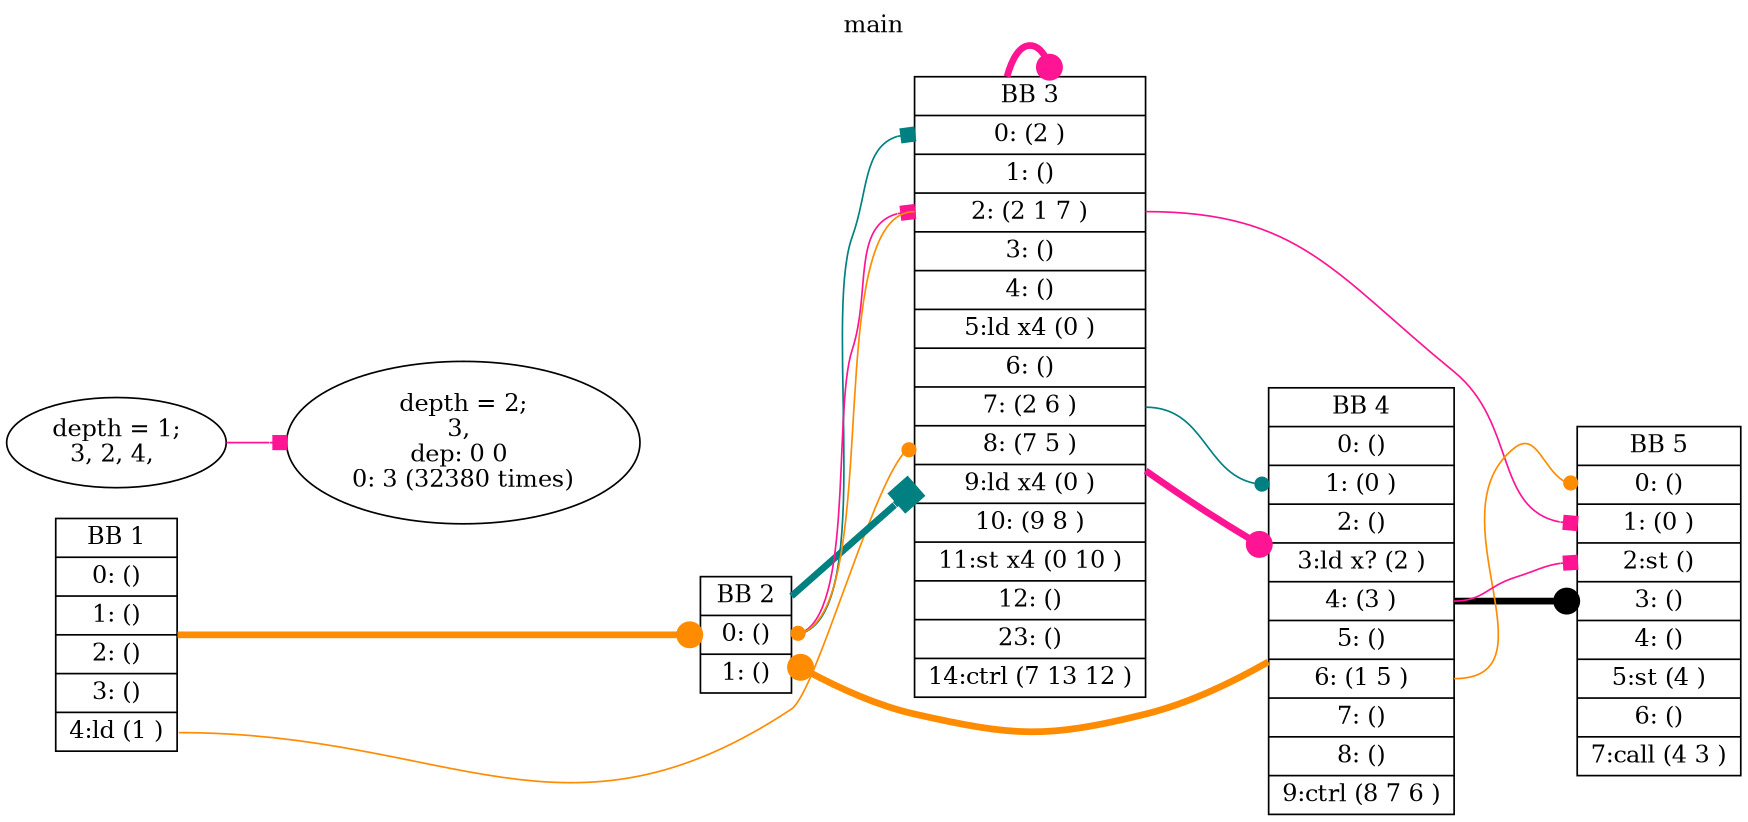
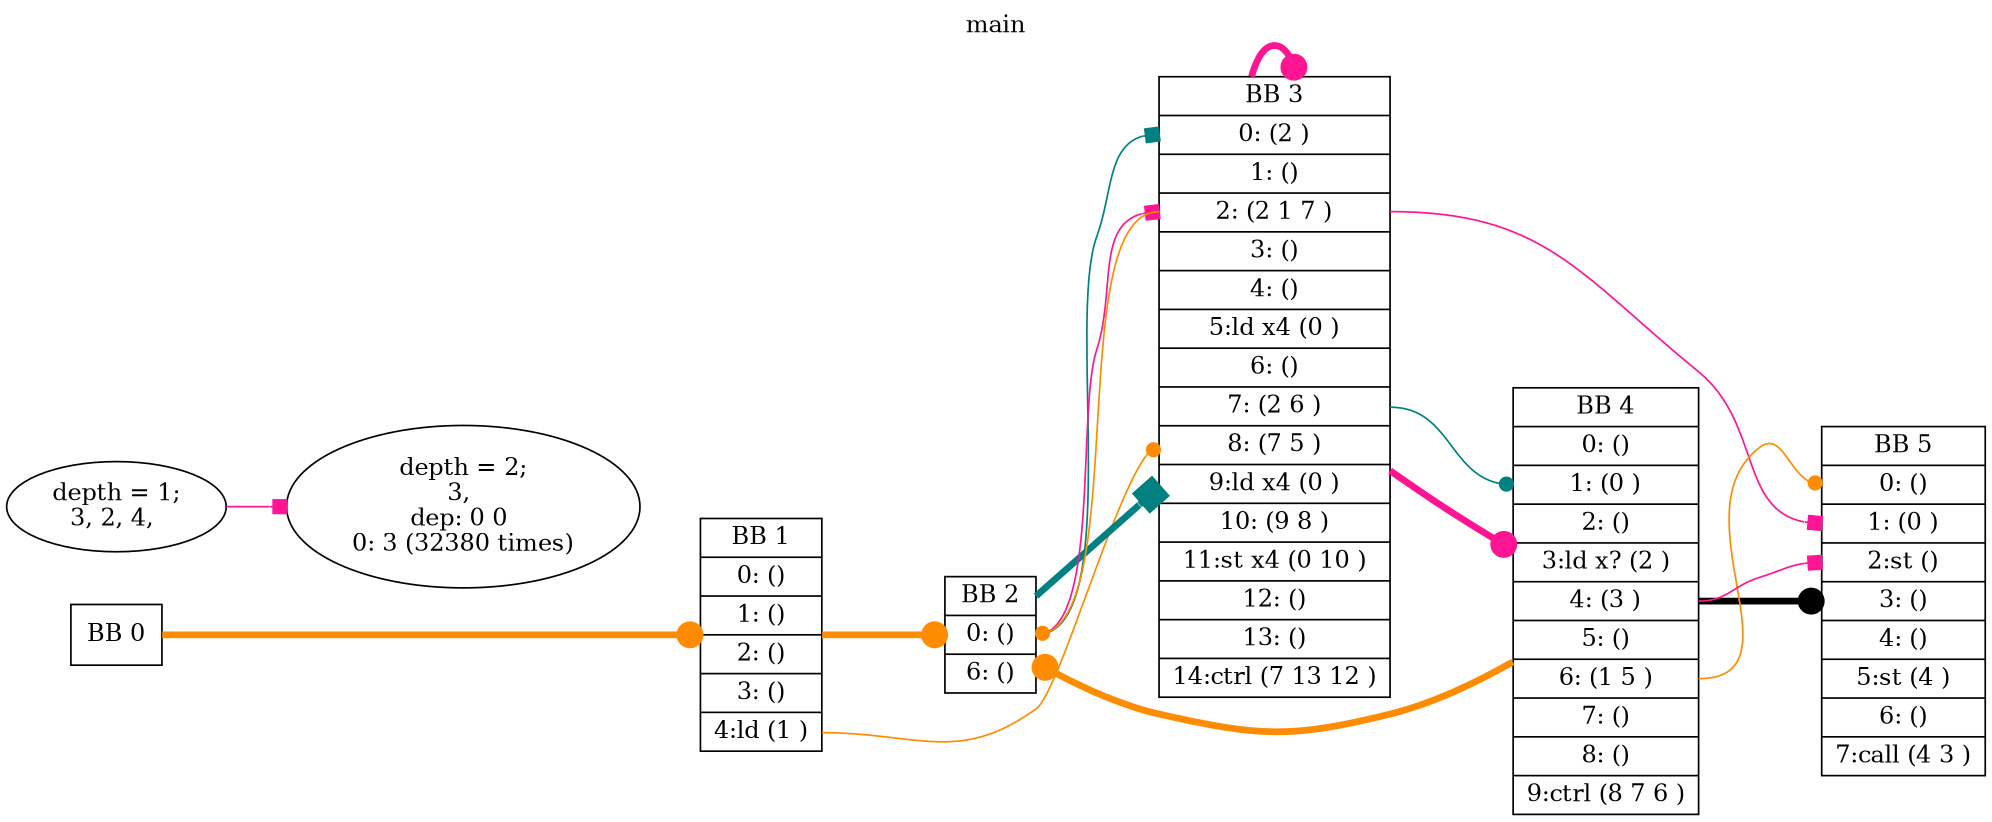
none -> (116, 635)
(1030, 638) -> (1275, 638)
(746, 673) -> (990, 673)
